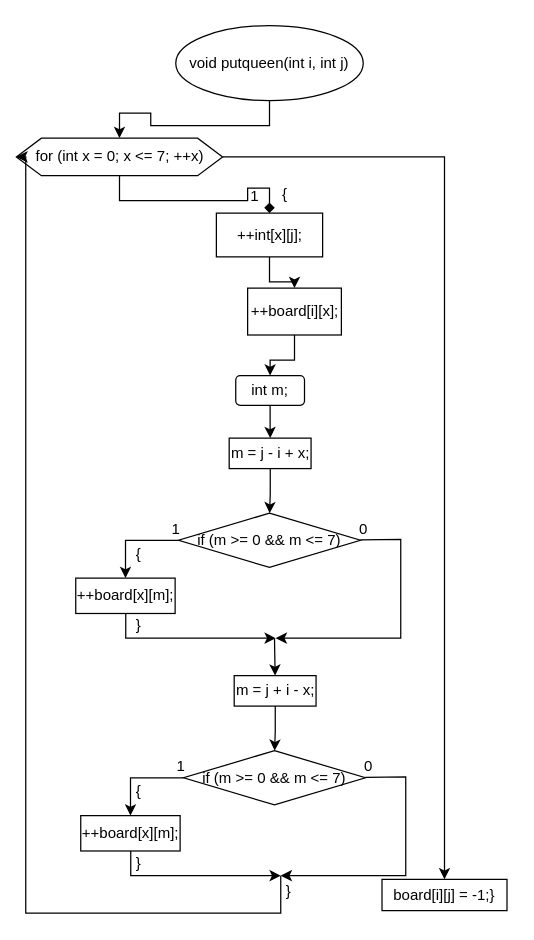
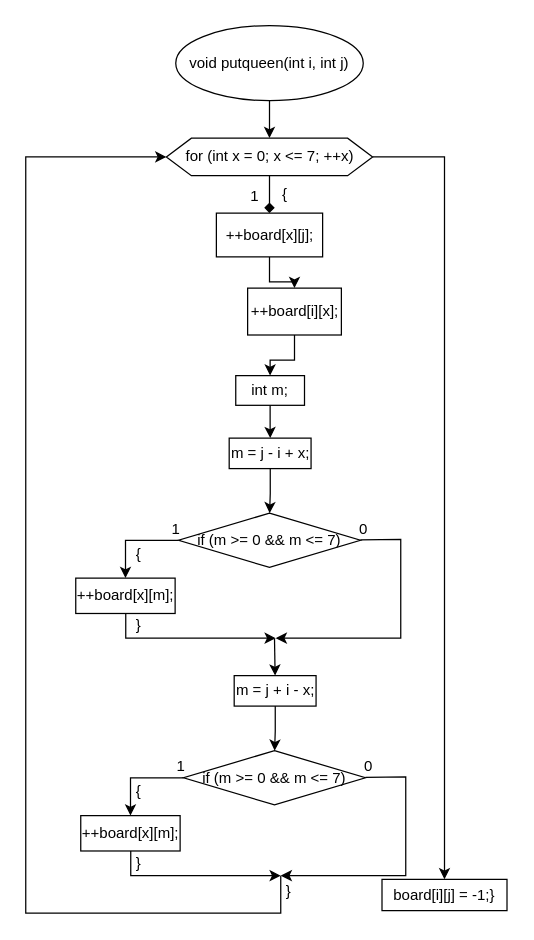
(119, 157) -> (269, 157)
(270, 236) -> (270, 236)
(270, 390) -> (270, 390)
